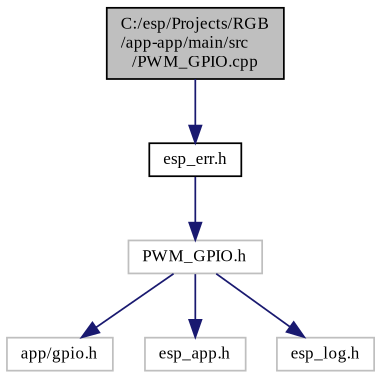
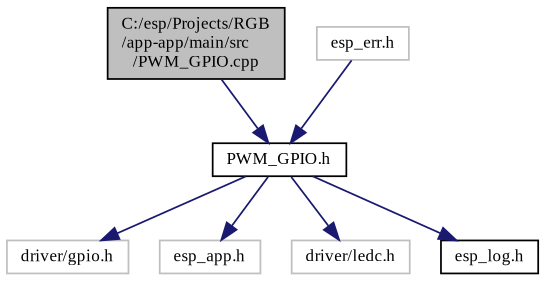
(195, 102) -> (240, 104)
(195, 160) -> (363, 43)
(195, 257) -> (280, 160)
none -> (351, 257)
(60, 354) -> (68, 257)
(326, 354) -> (490, 257)
